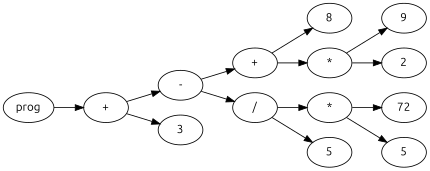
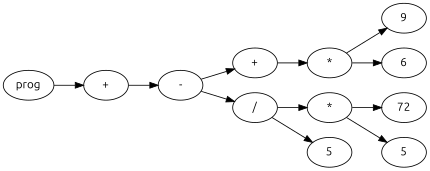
(330, 18) -> none
(404, 63) -> (404, 63)
(181, 130) -> none
